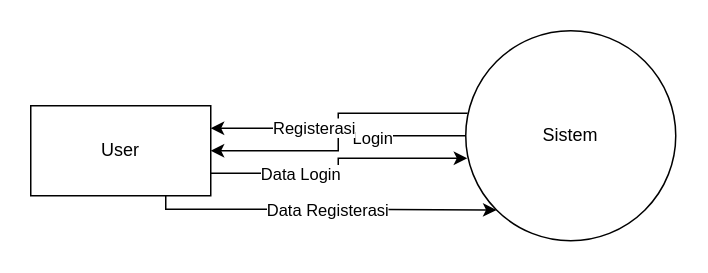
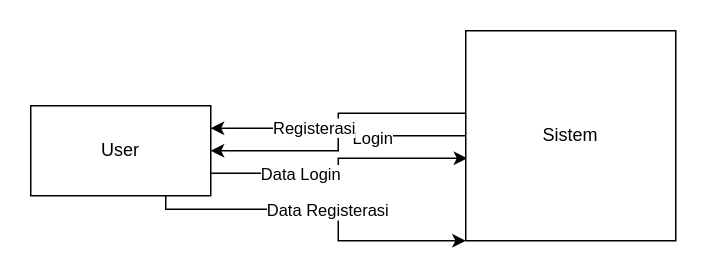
(571, 136) -> (571, 136)
